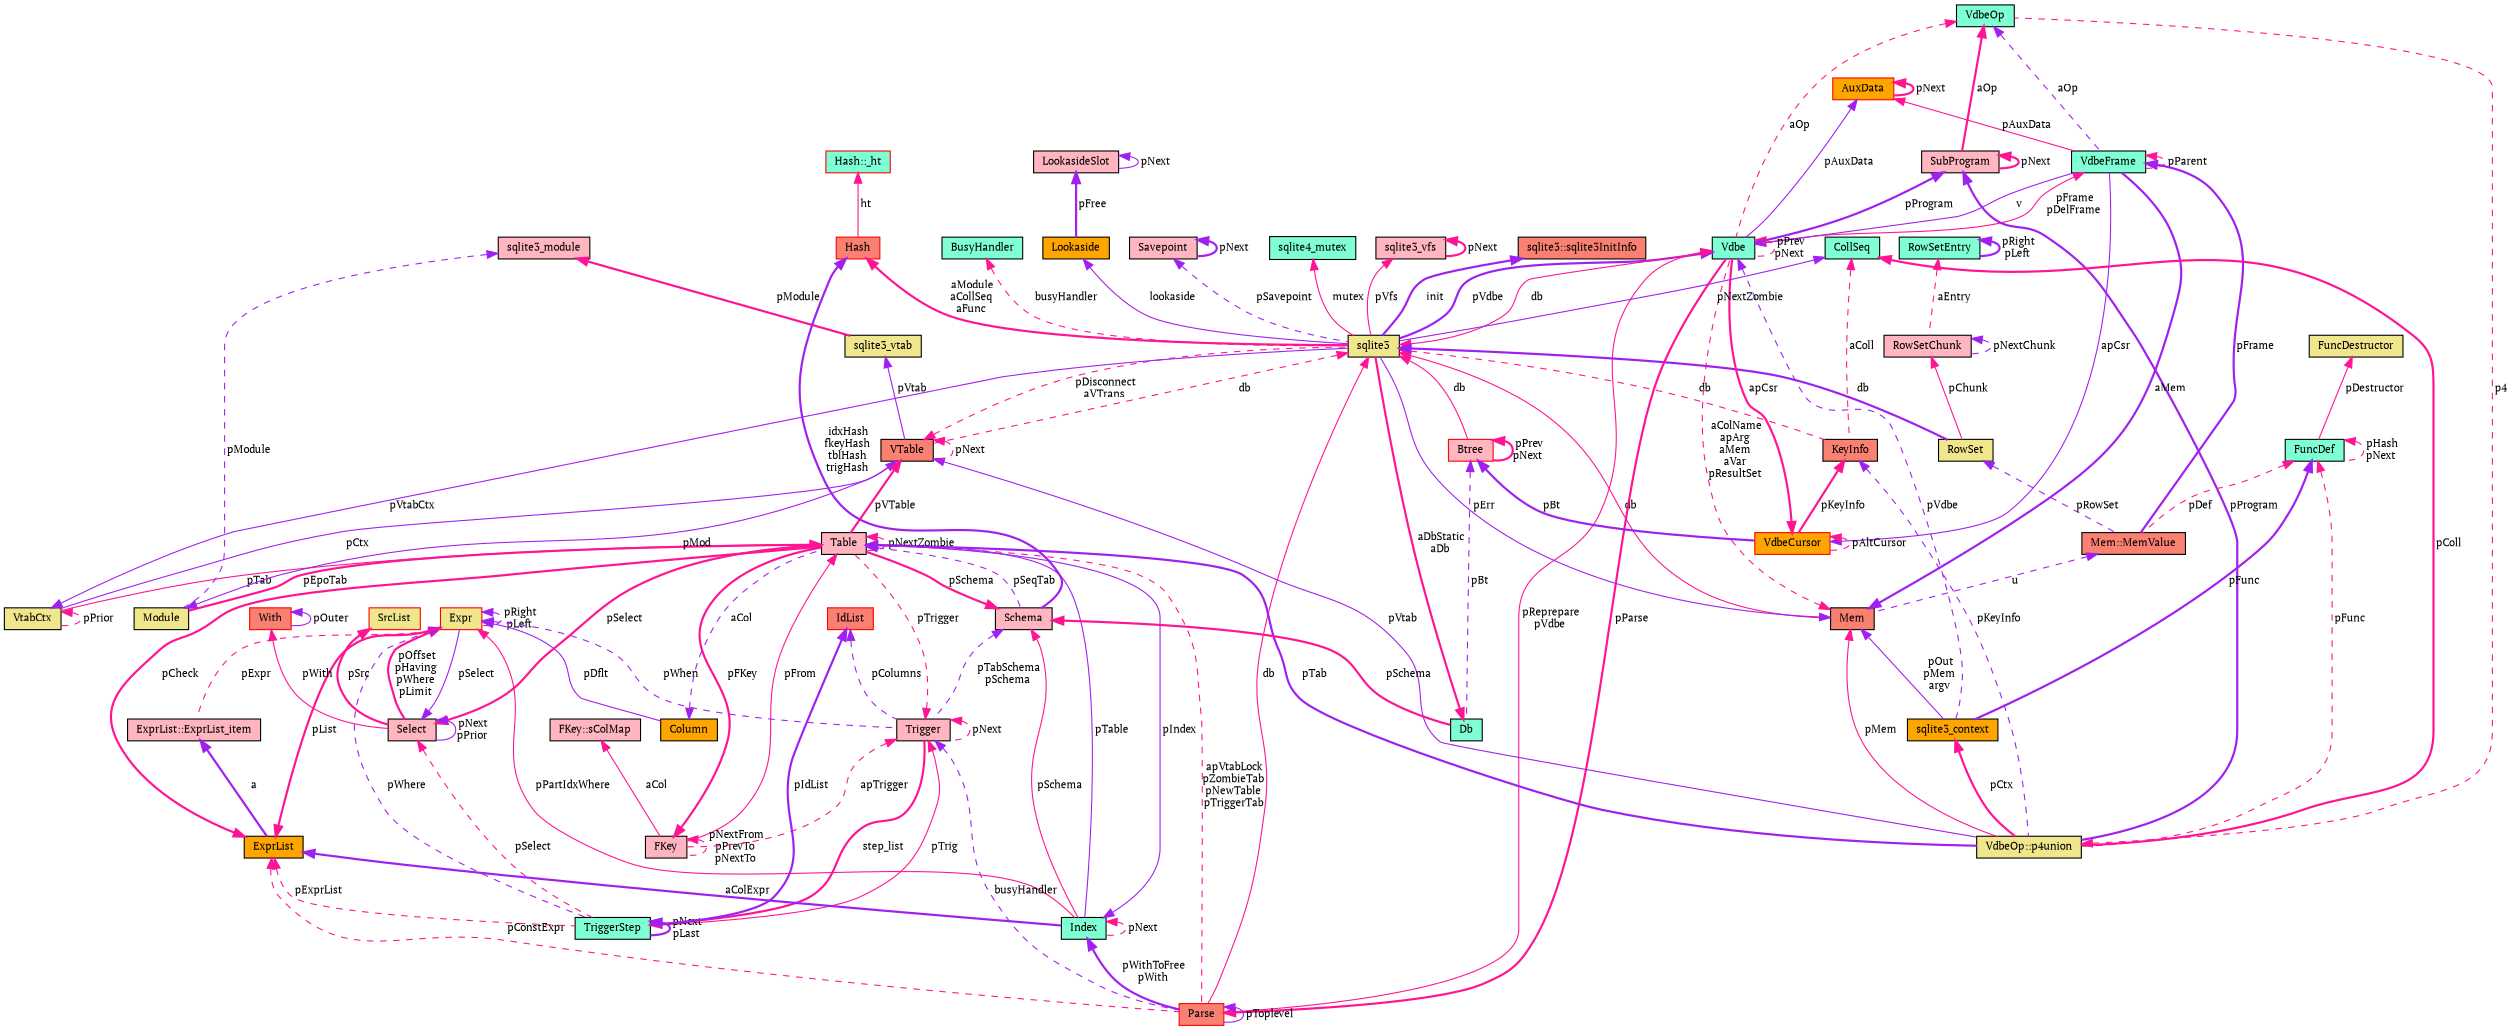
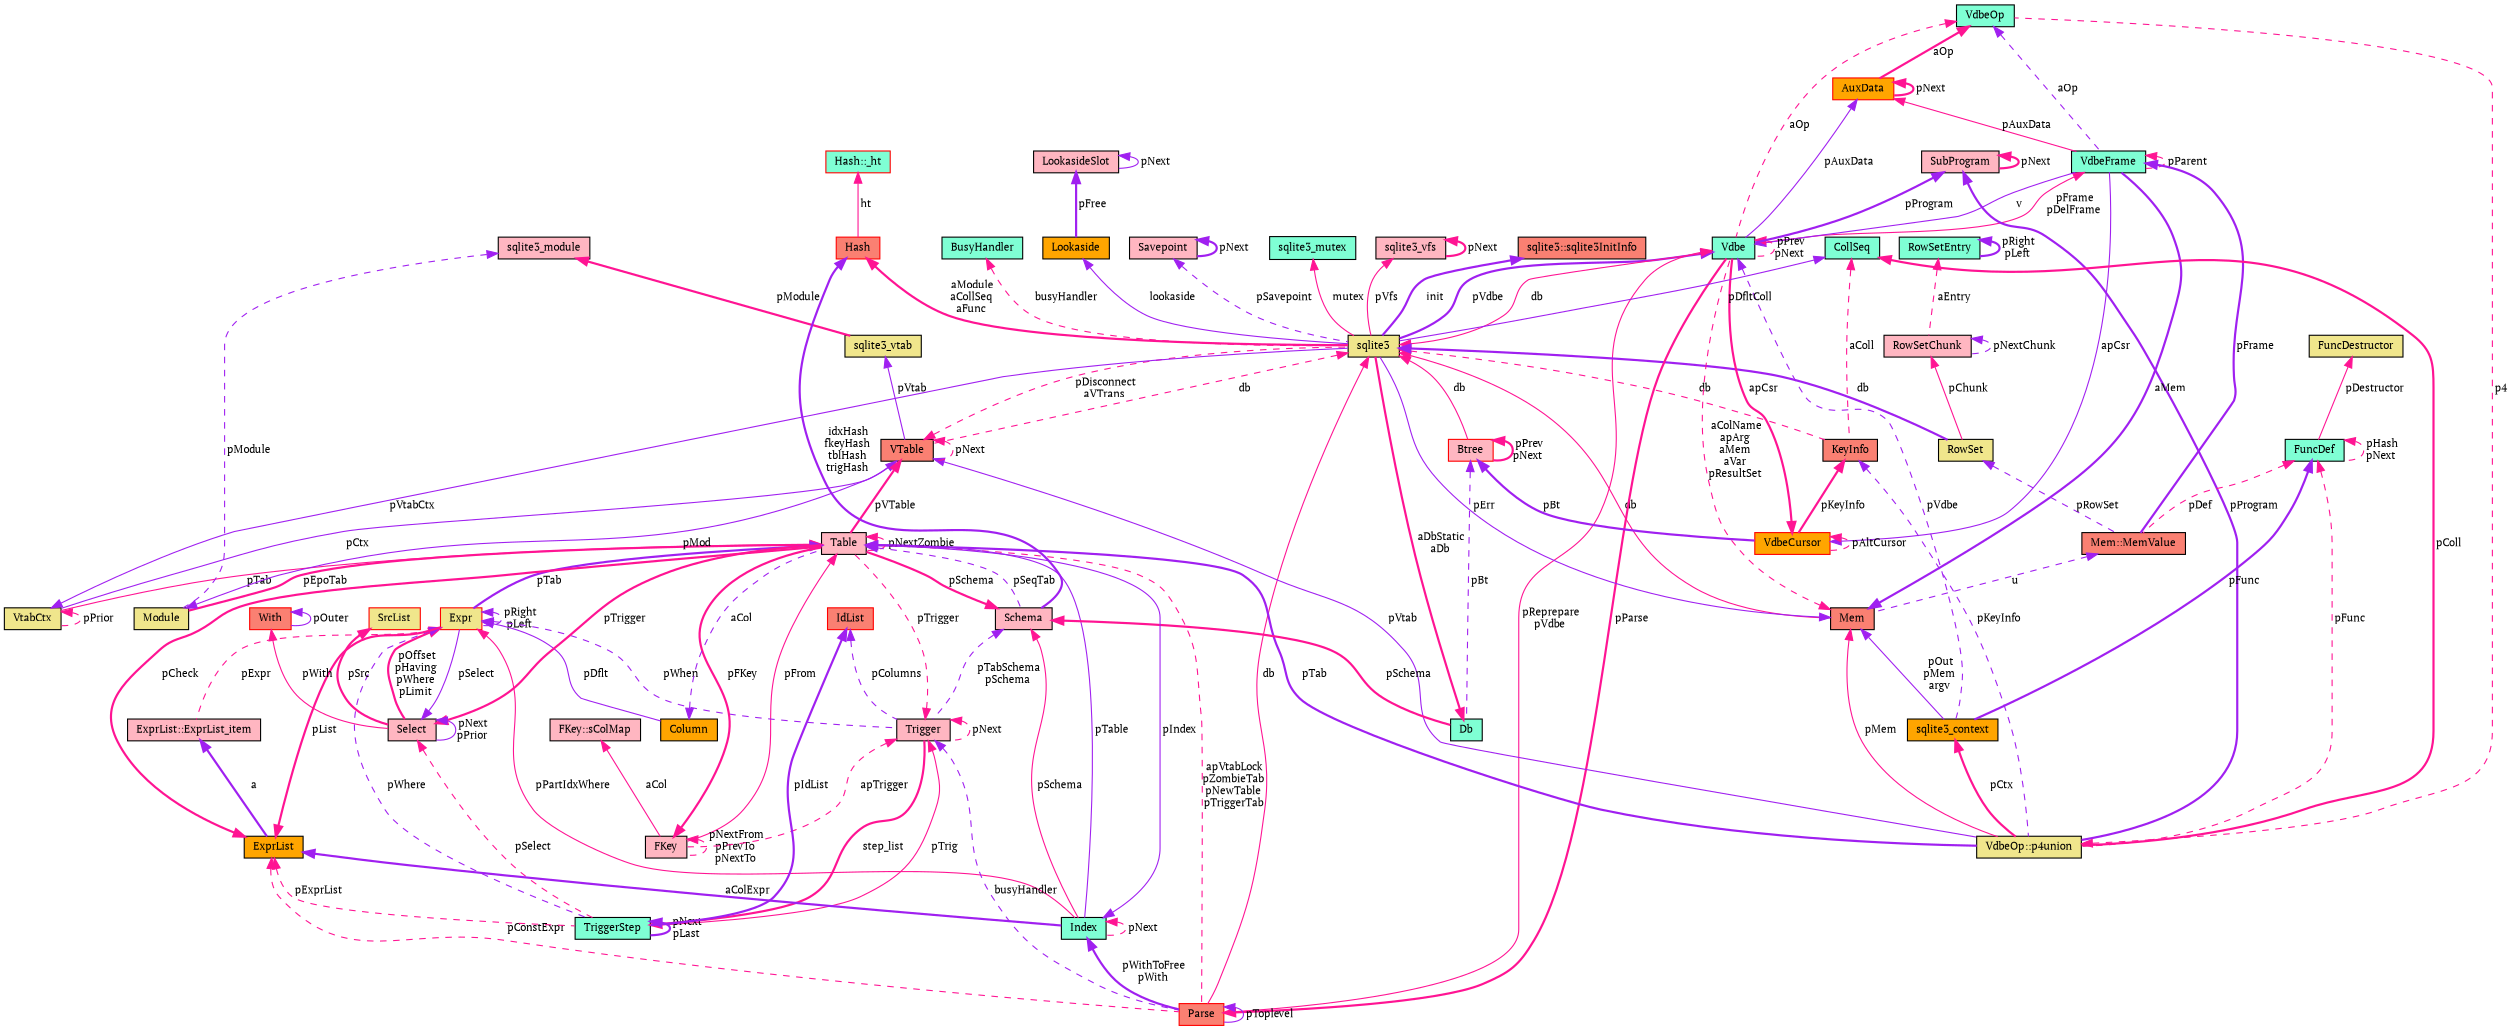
(1972, 94) -> (1919, 55)
(1313, 248) -> (1313, 248)
(1749, 298) -> (1749, 298)
none -> (637, 559)
(624, 619) -> (624, 619)
